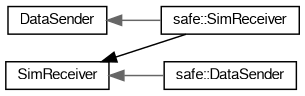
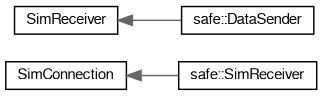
(57, 20) -> (66, 76)
(151, 46) -> none
